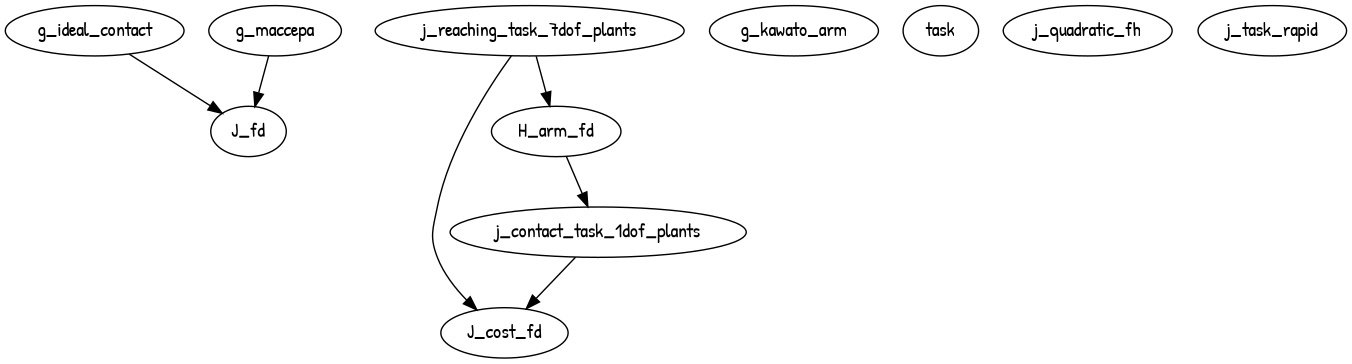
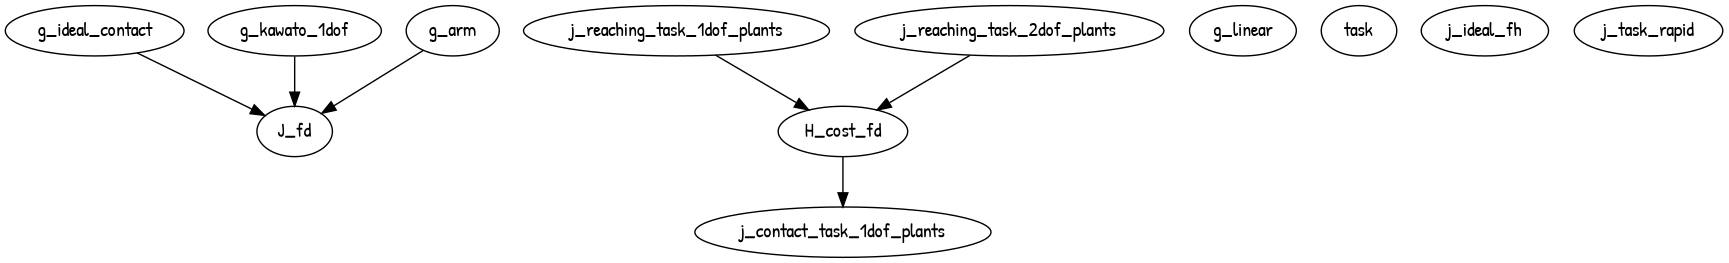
(275, 31) -> (453, 31)
none -> (295, 31)
(530, 31) -> (676, 31)
(794, 31) -> none
none -> (1009, 31)
(1088, 31) -> (1485, 31)
none -> (1243, 31)
(556, 131) -> (843, 131)
(504, 333) -> none
